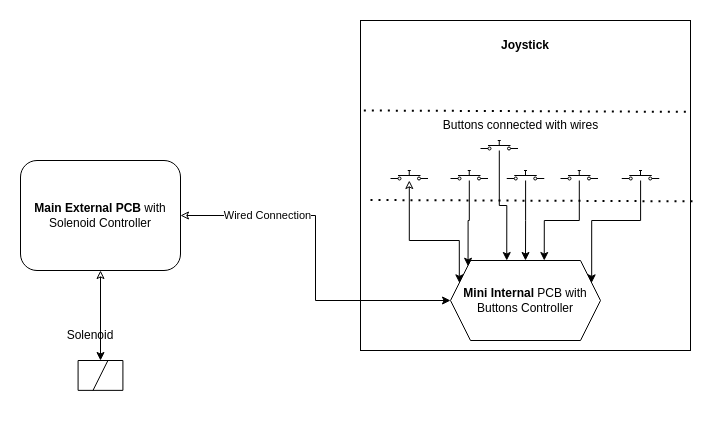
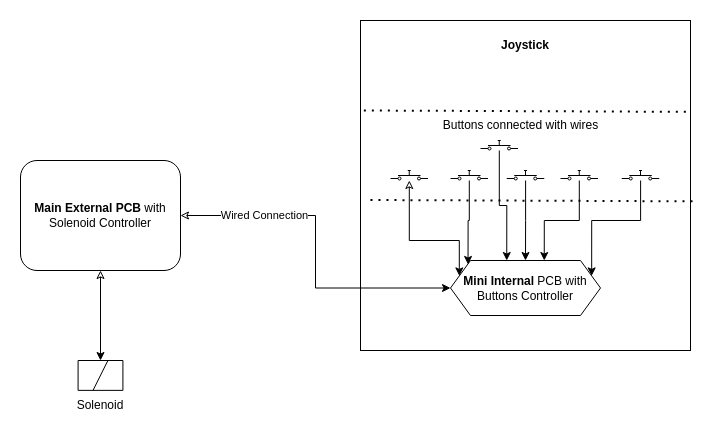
(526, 301) -> (526, 288)
(91, 336) -> (101, 406)
